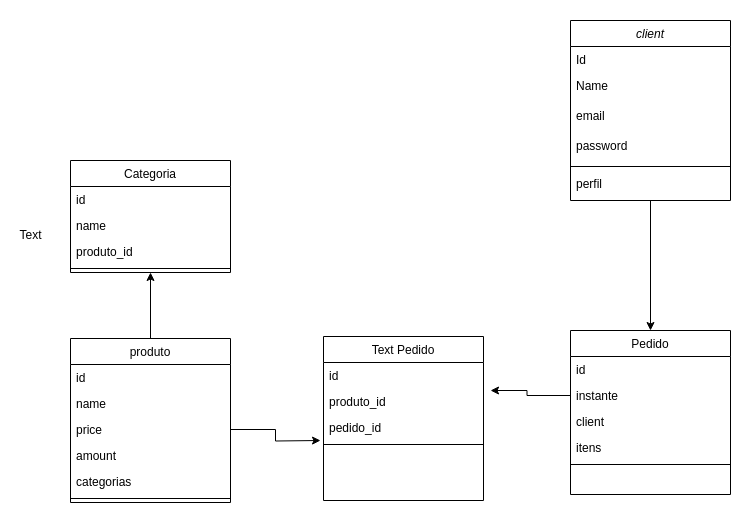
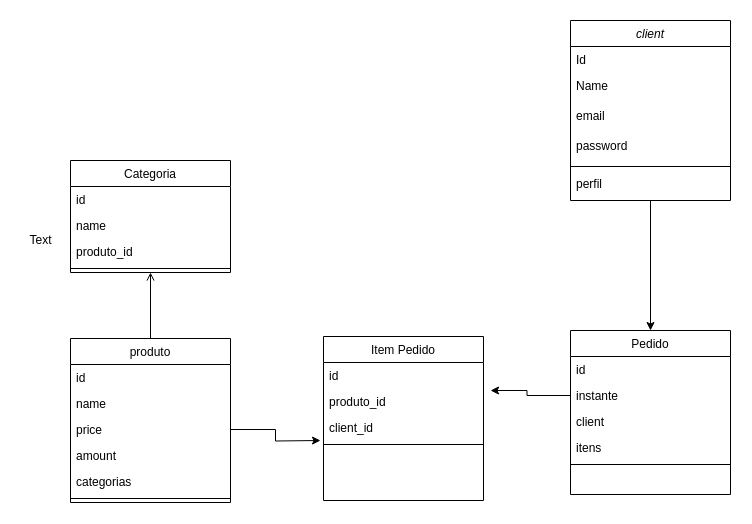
(31, 236) -> (41, 241)
(151, 280) -> (151, 278)
(403, 350) -> (403, 350)
(356, 428) -> (355, 428)
